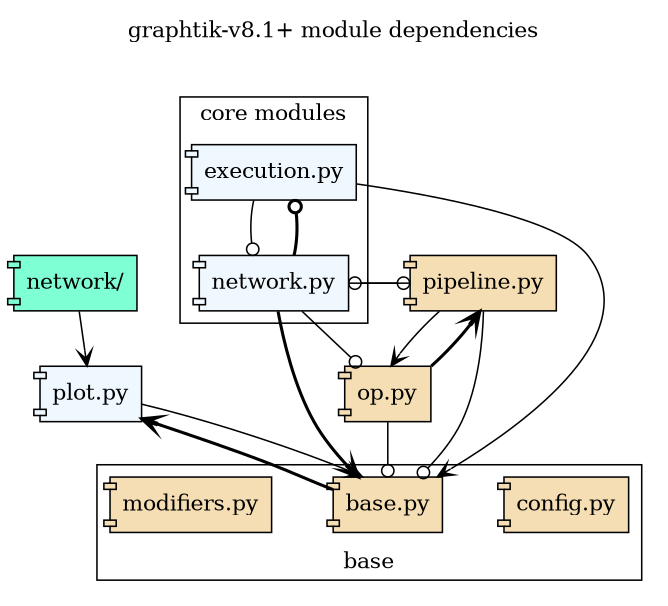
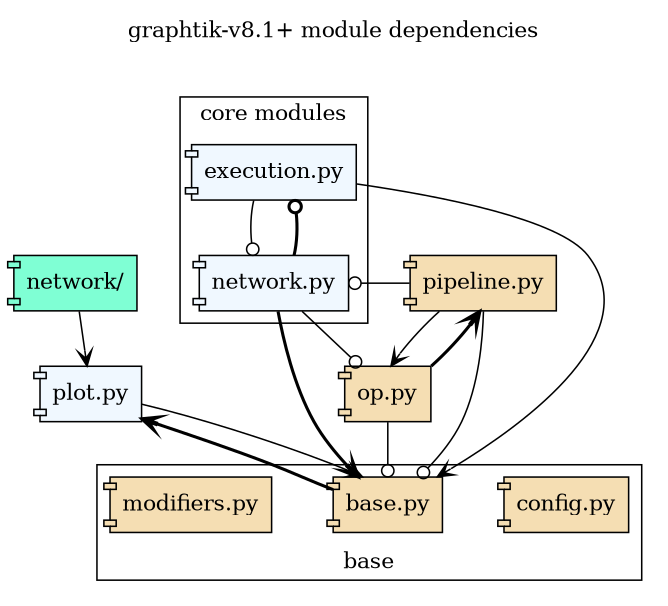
(373, 283) -> none
